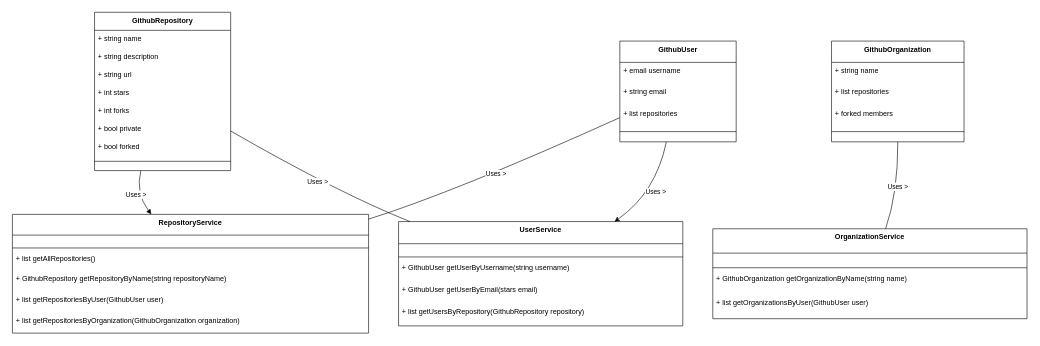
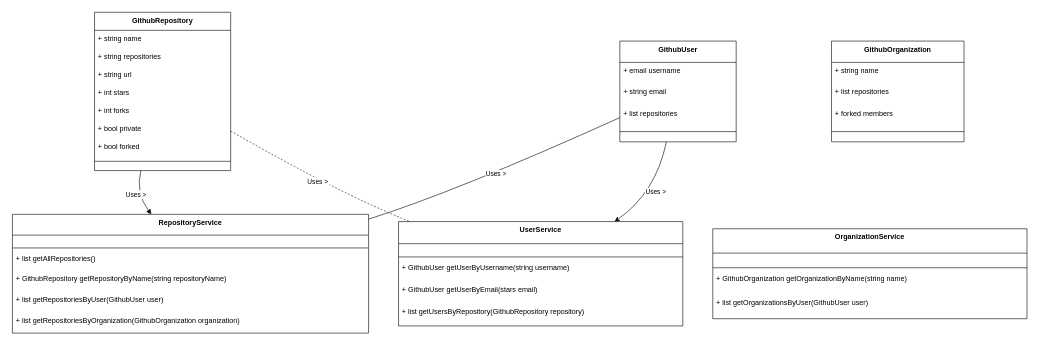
(133, 56) -> (135, 56)
(274, 155) -> (274, 155)
(896, 185) -> none
